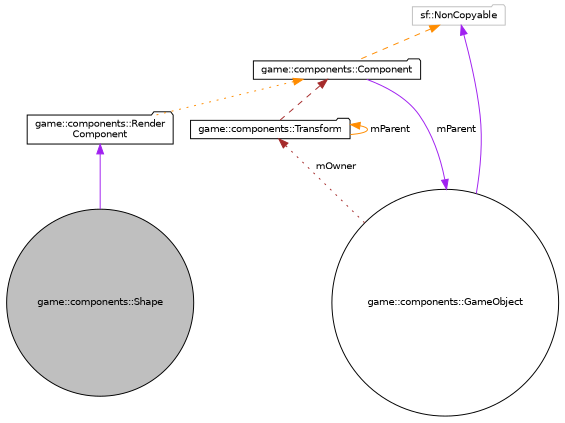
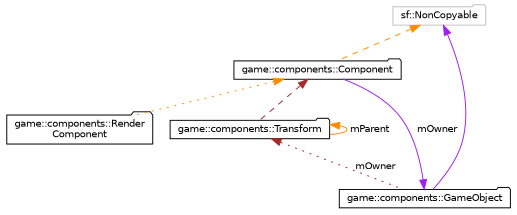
(455, 130) -> (436, 130)
(100, 303) -> none
(445, 303) -> (425, 199)
